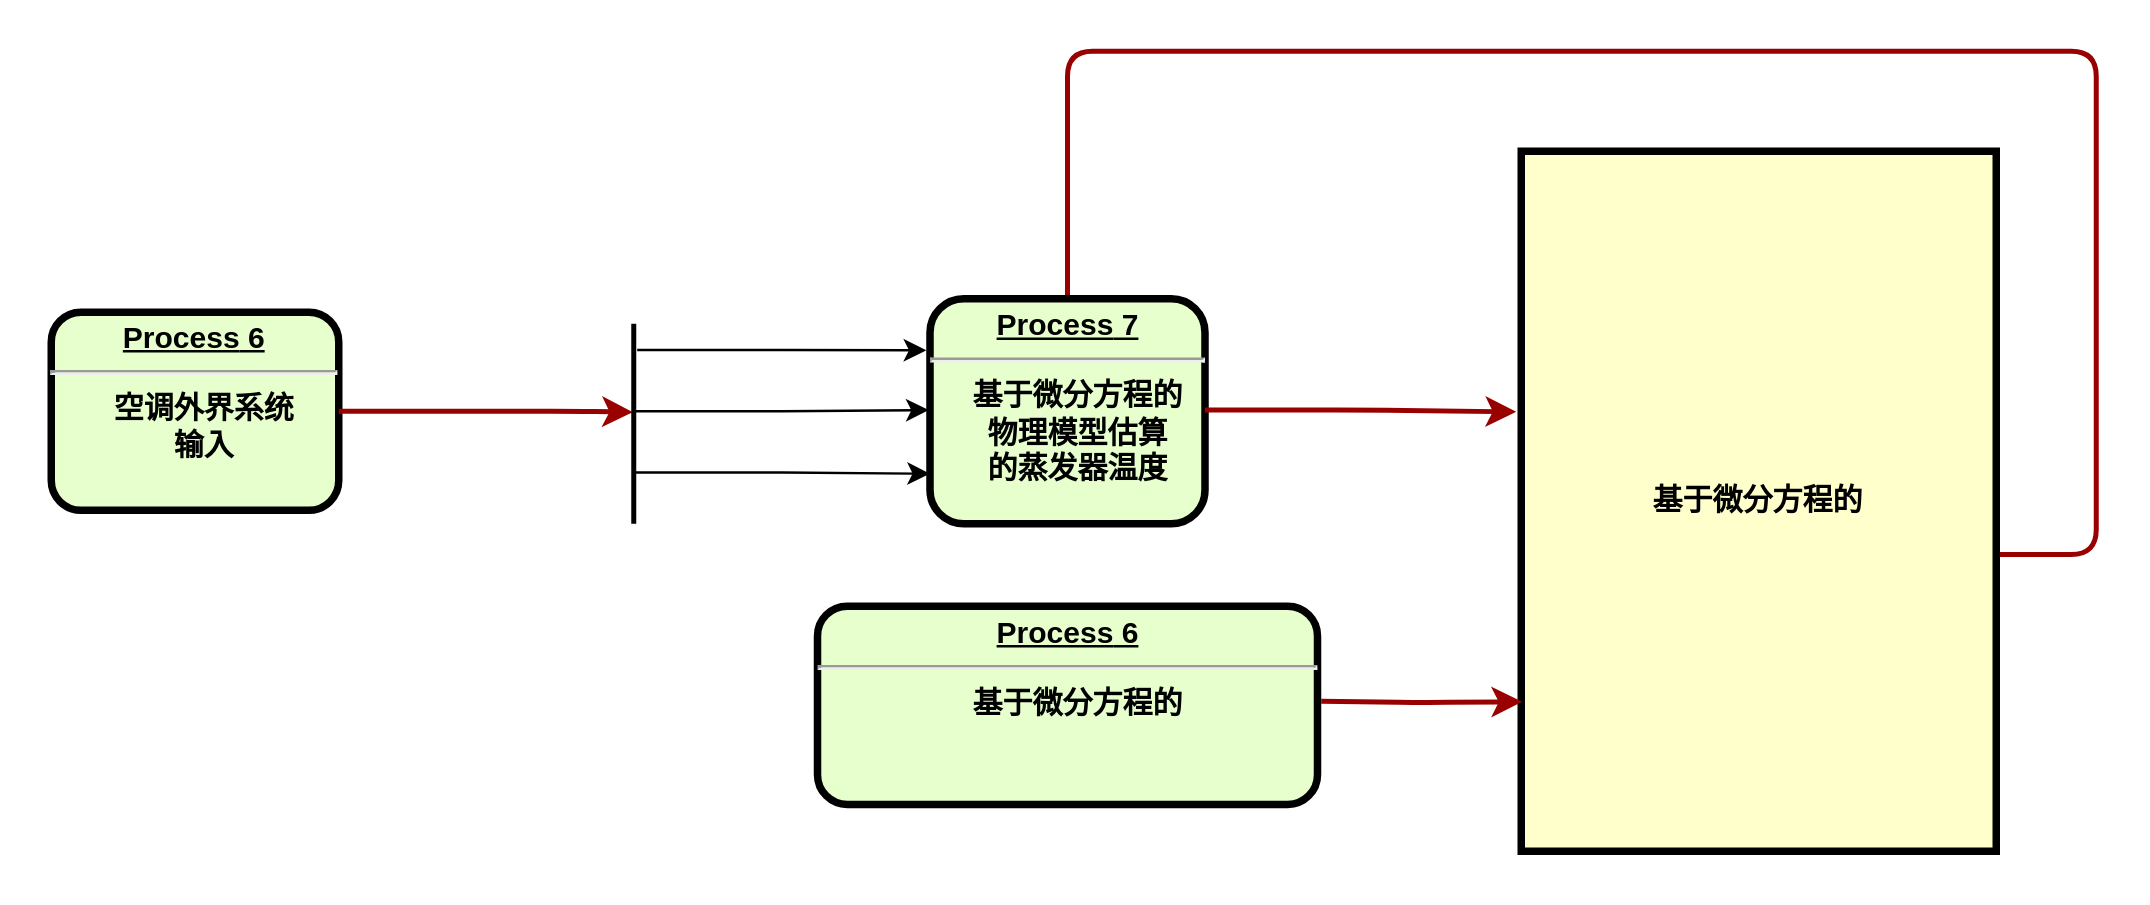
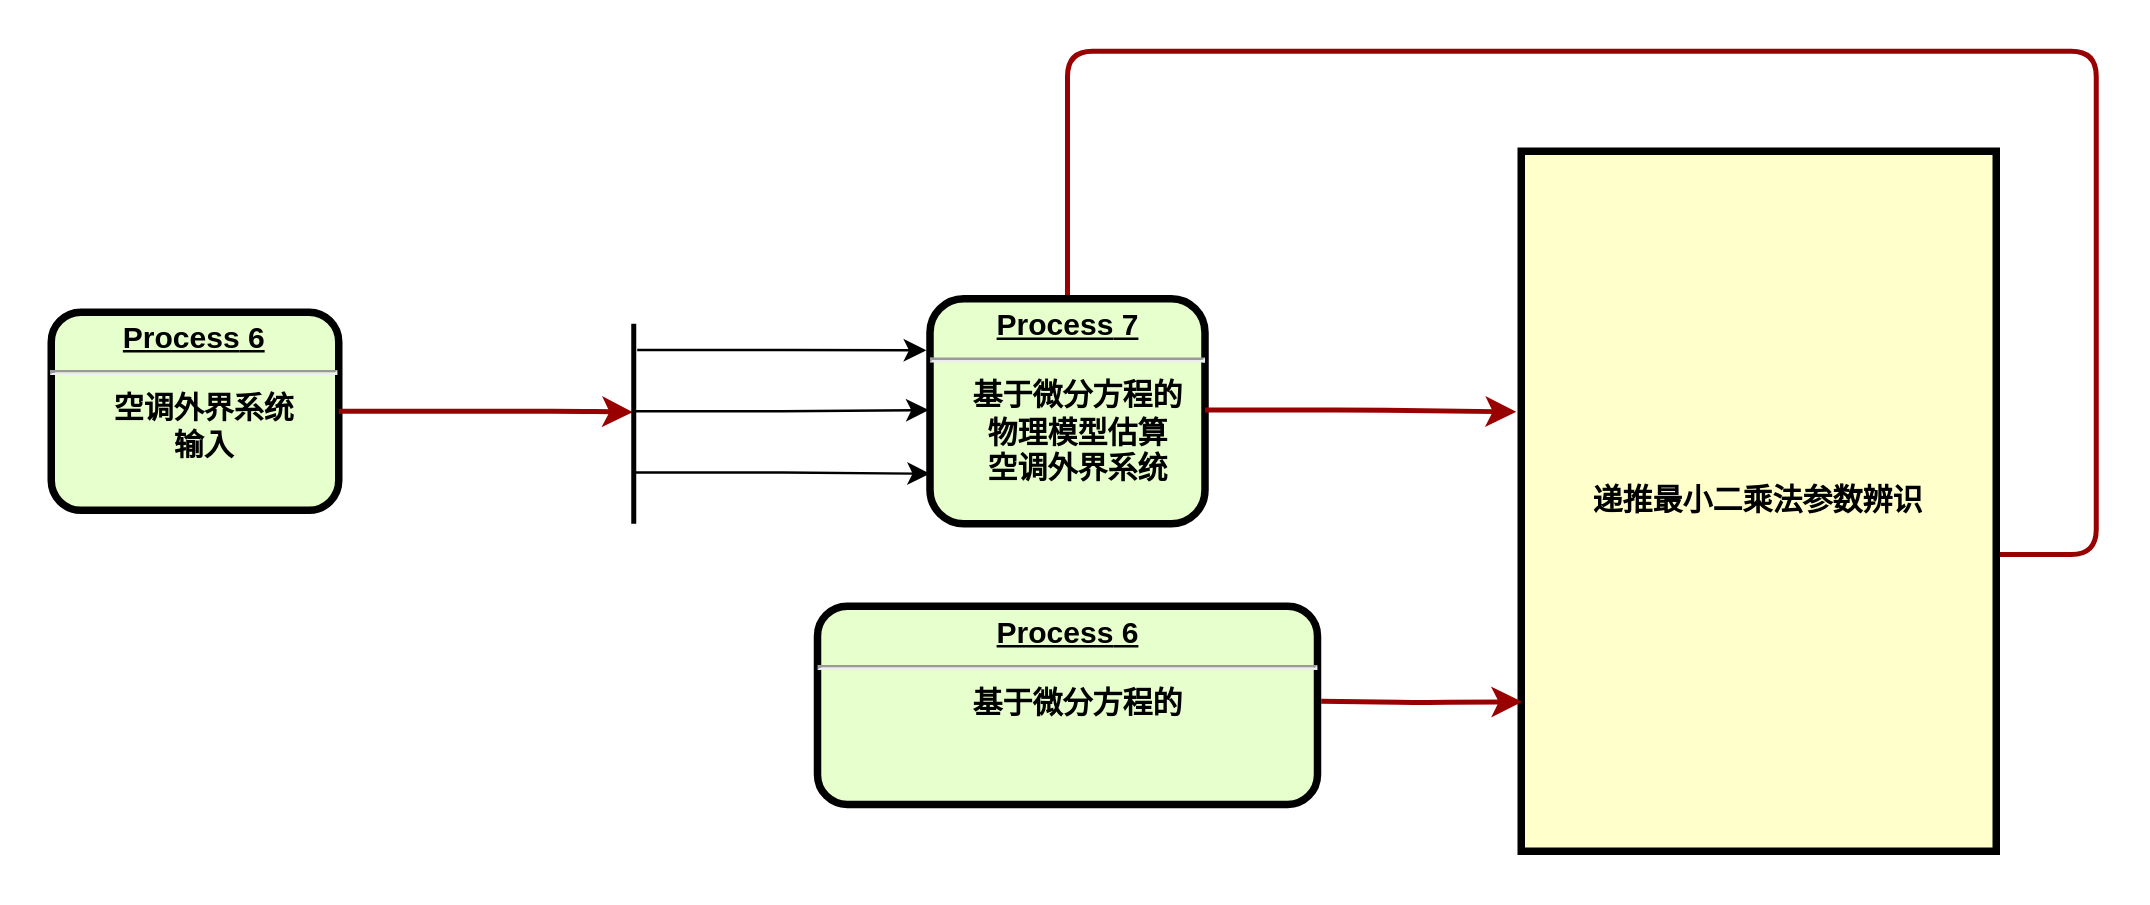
(1069, 299) -> (1069, 299)
(1759, 501) -> (1759, 501)
